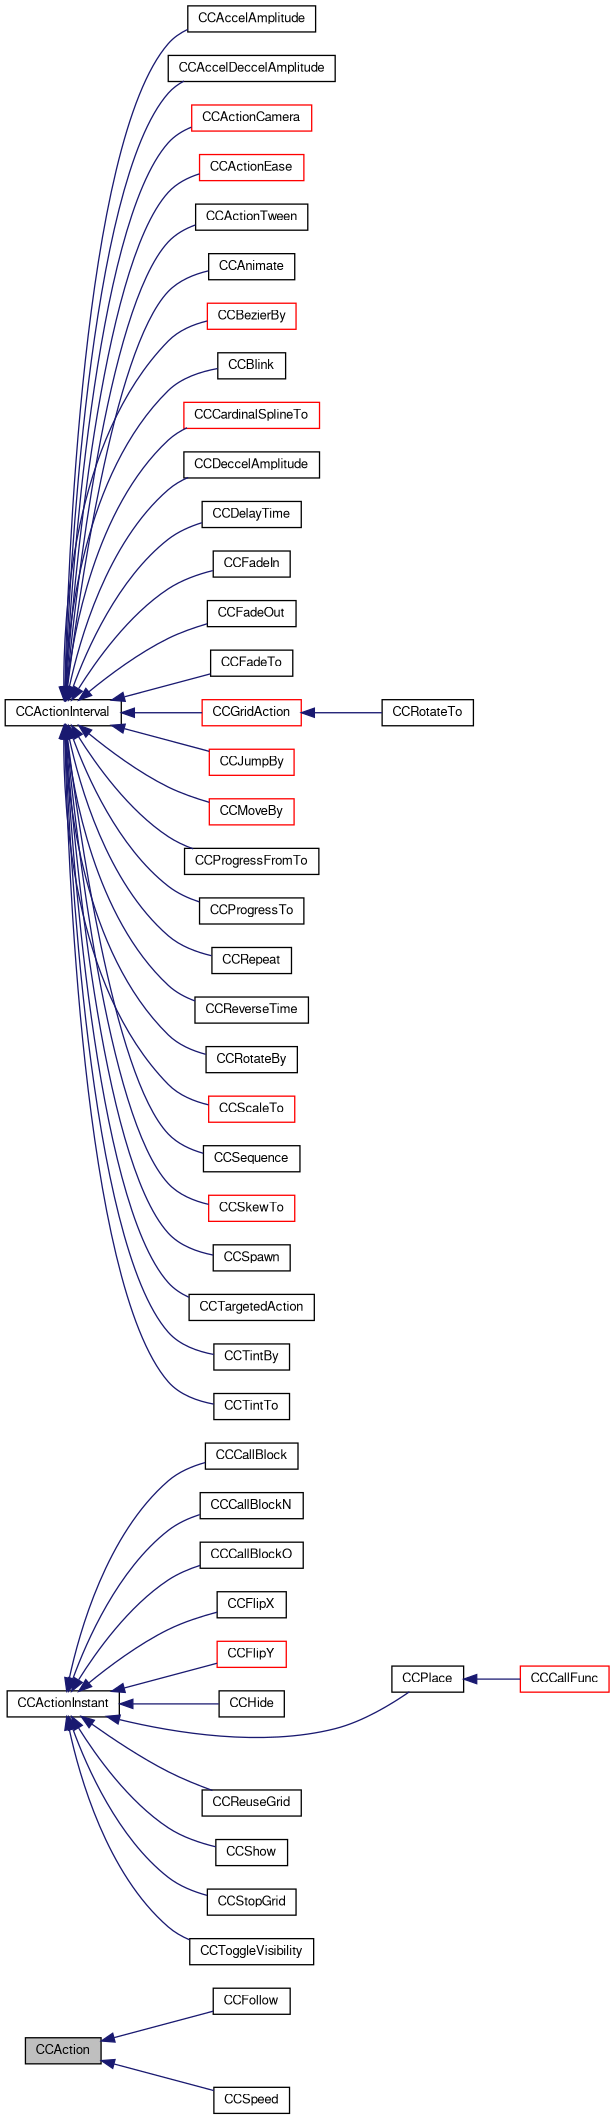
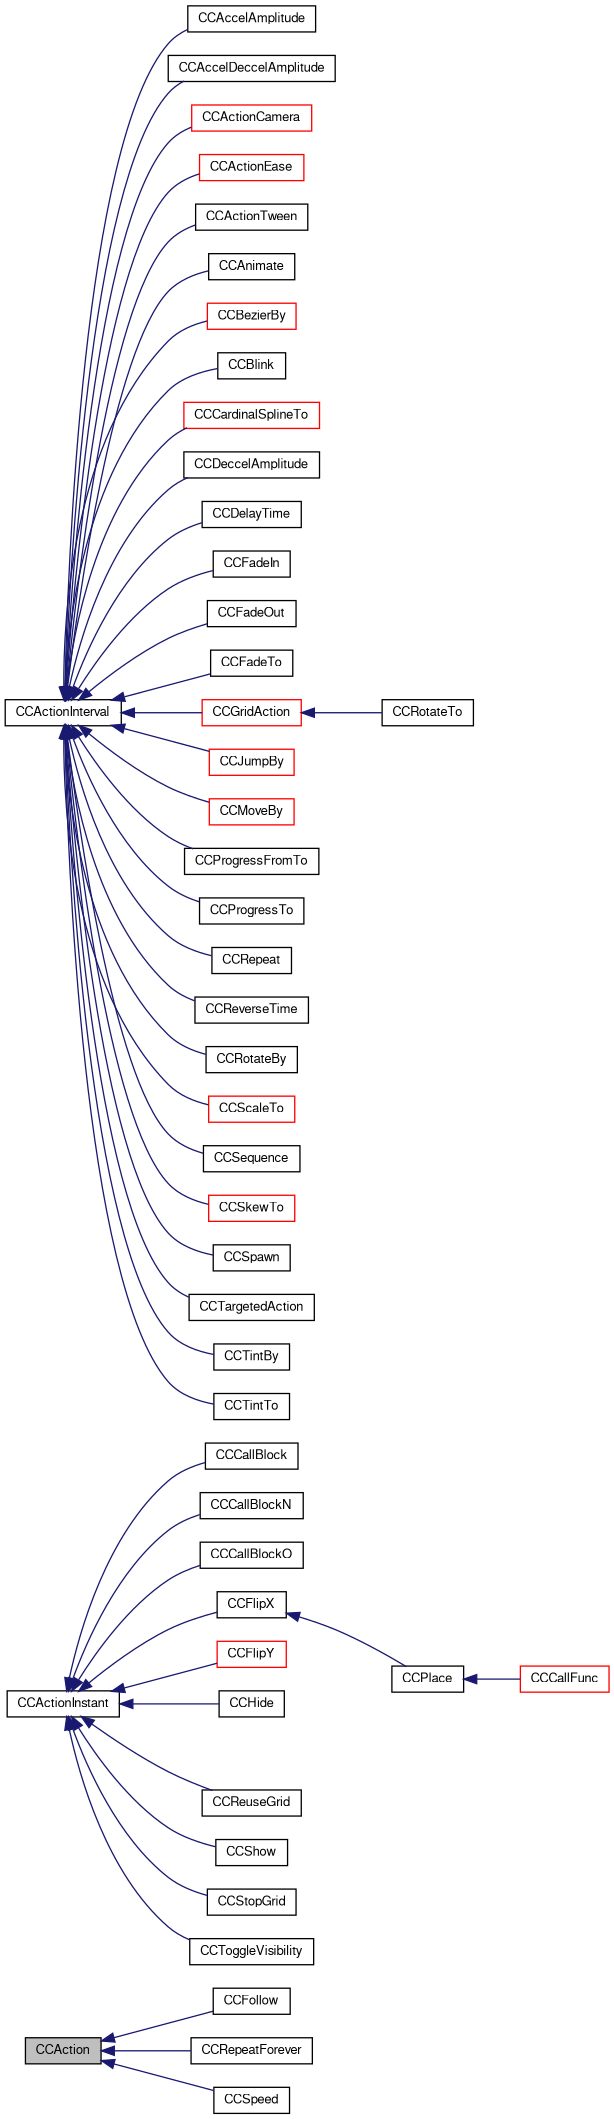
(269, 1737) -> (354, 1638)
none -> (252, 2051)
